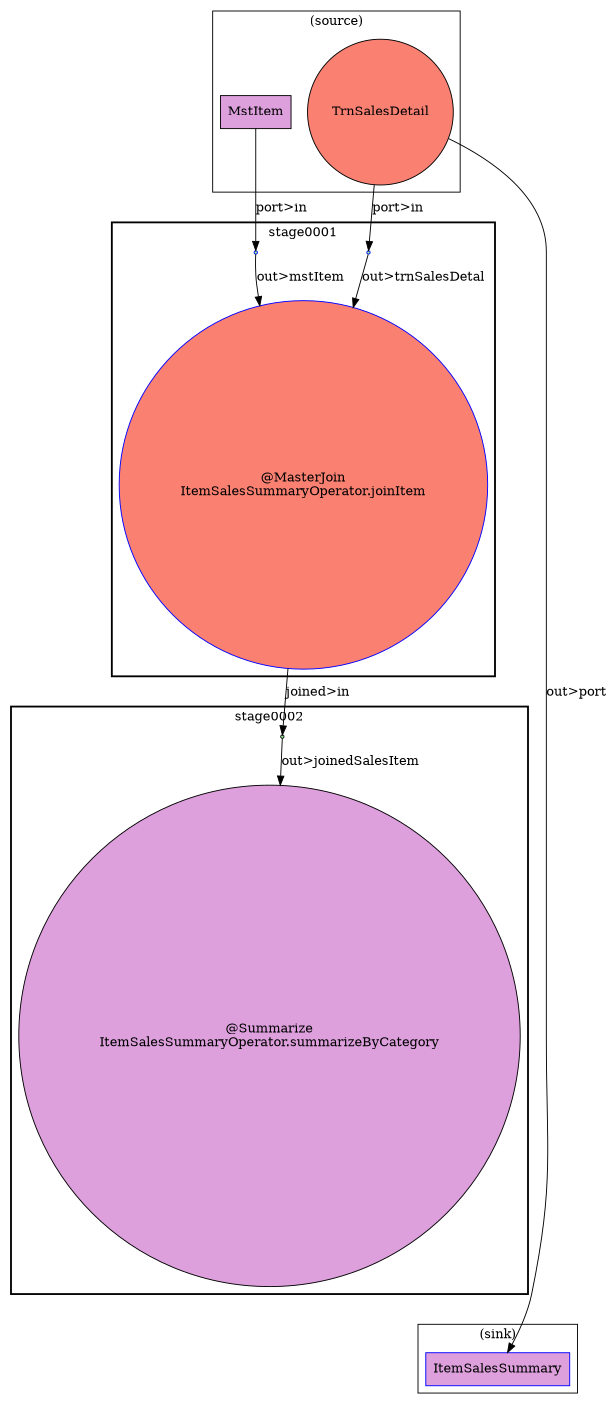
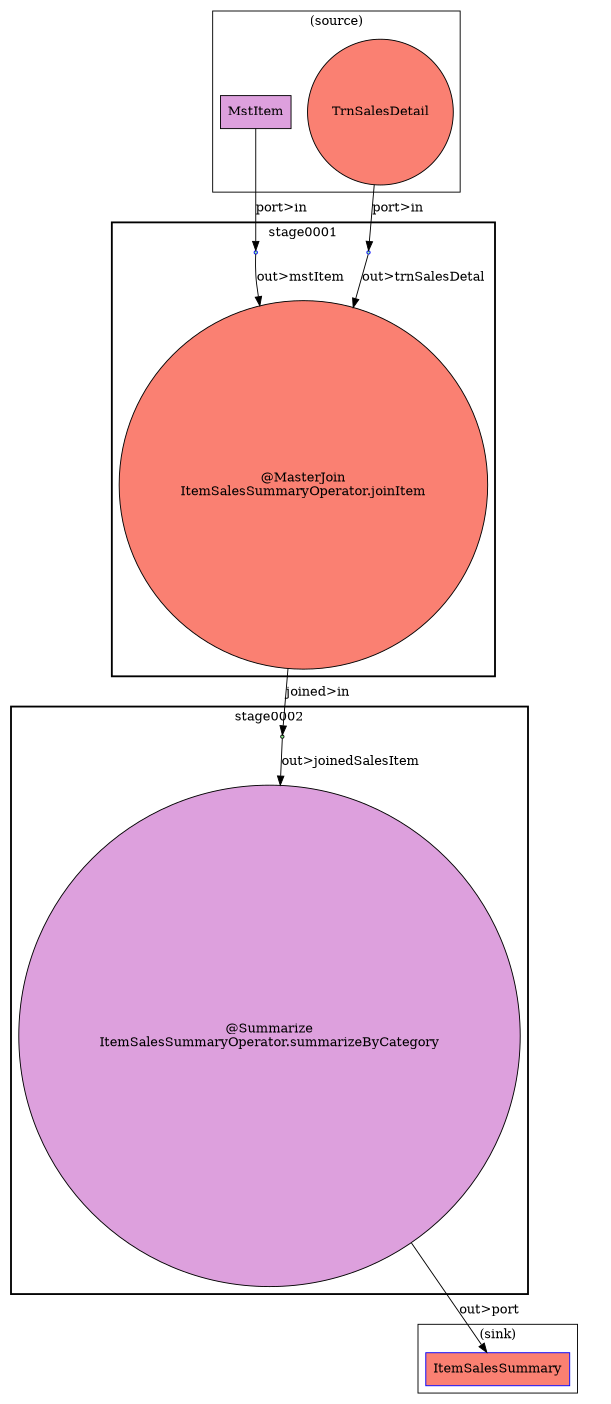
(303, 485) -> (303, 485)
(546, 722) -> (441, 1286)
(498, 1369) -> (498, 1369)
